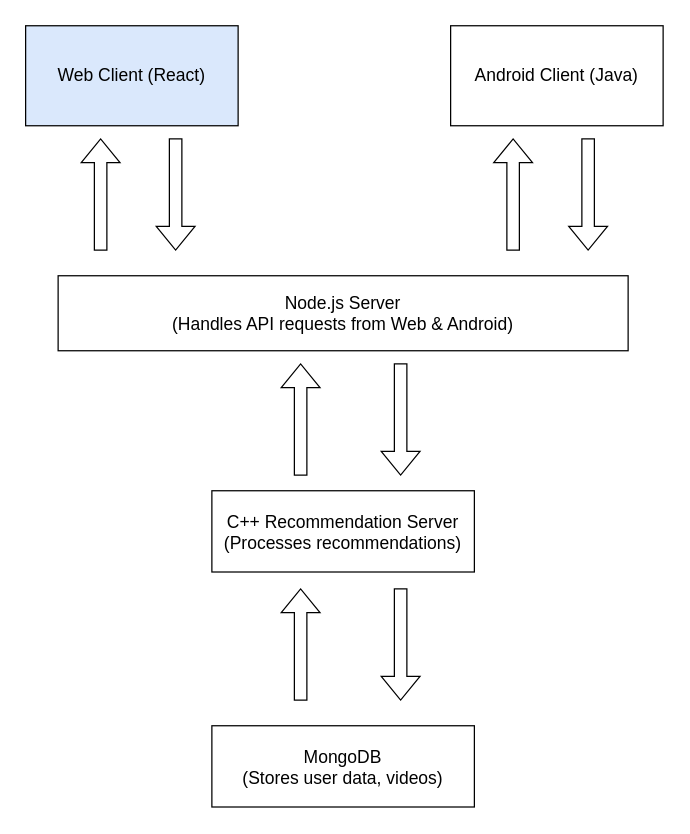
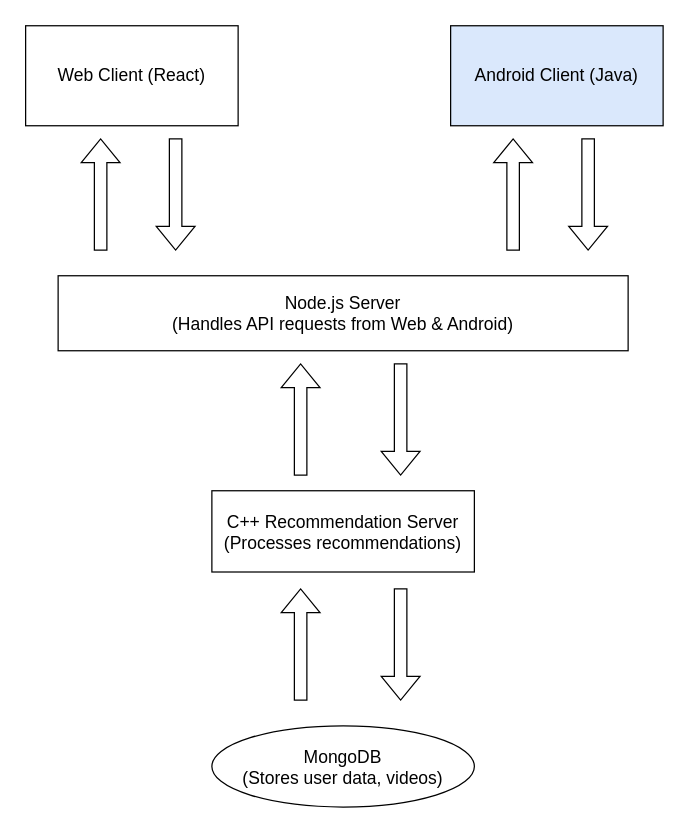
(132, 76) -> (132, 76)
(557, 76) -> (557, 76)
(343, 766) -> (343, 766)
